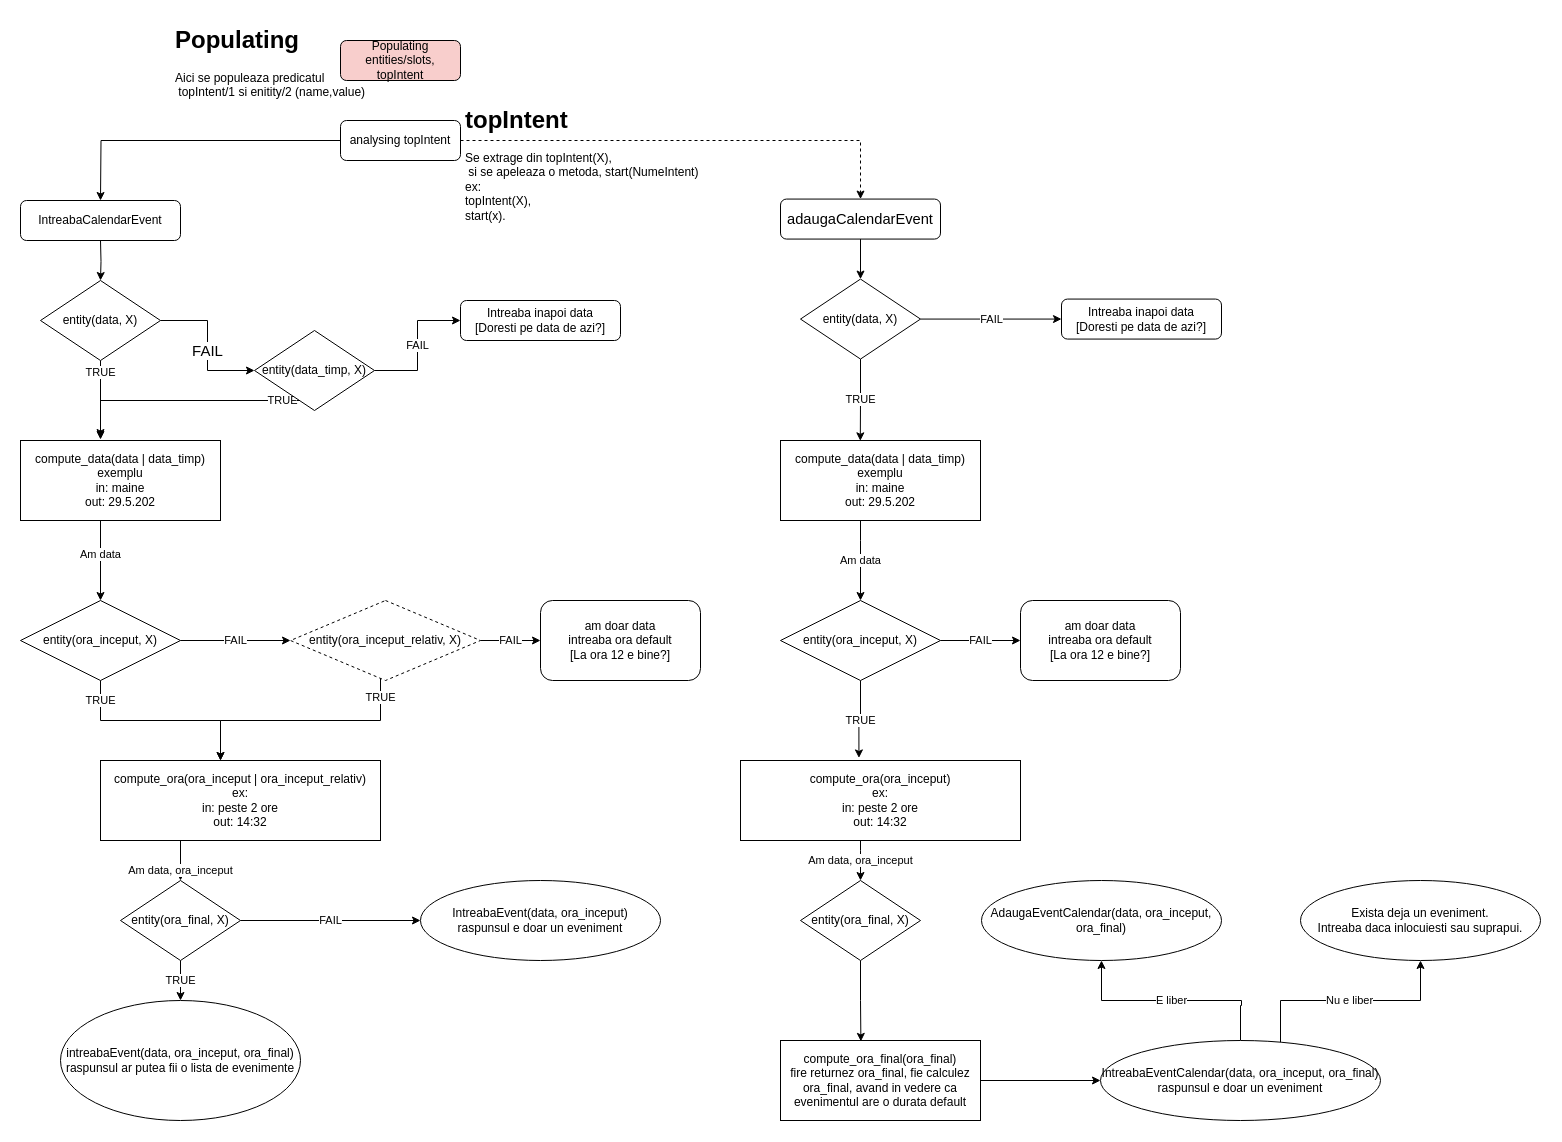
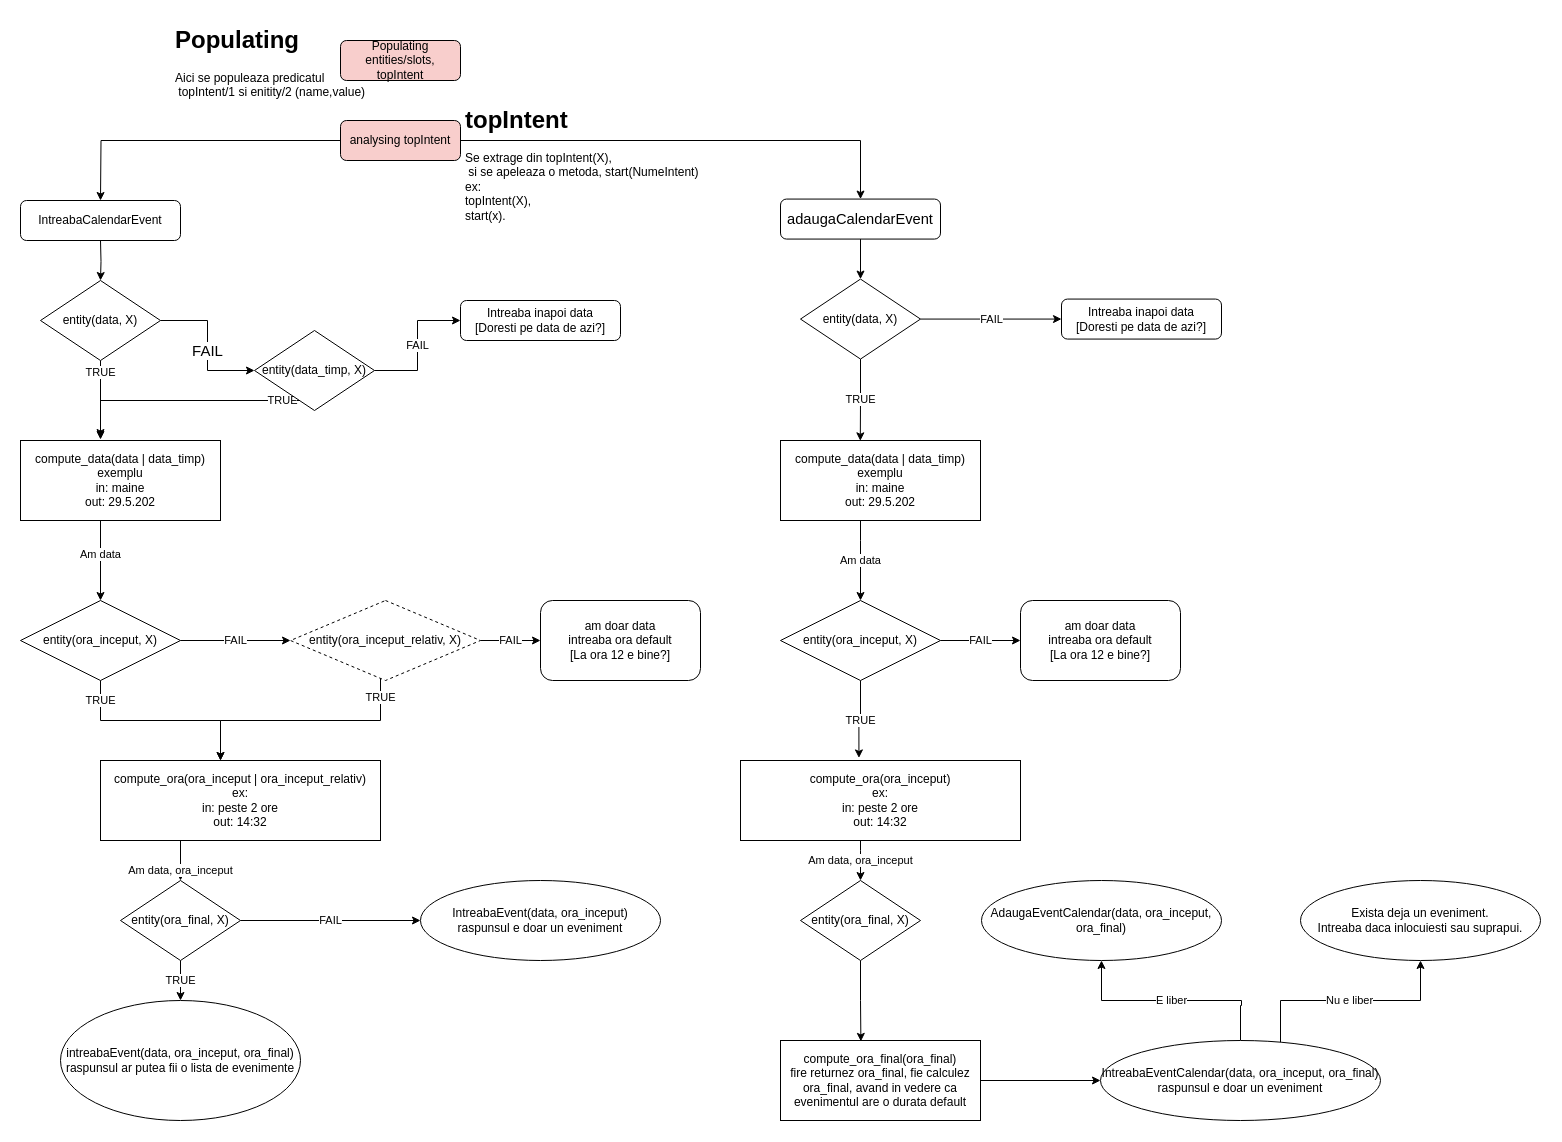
(401, 141) -> (401, 141)
(686, 141) -> (686, 141)
